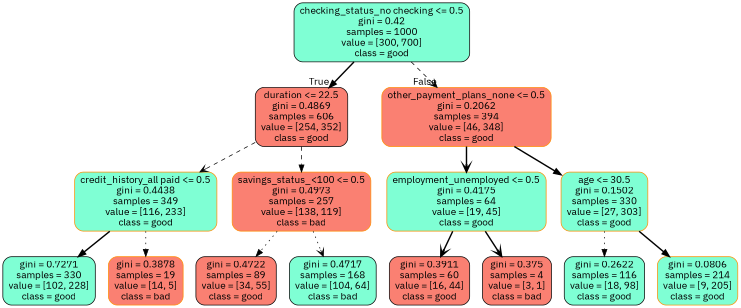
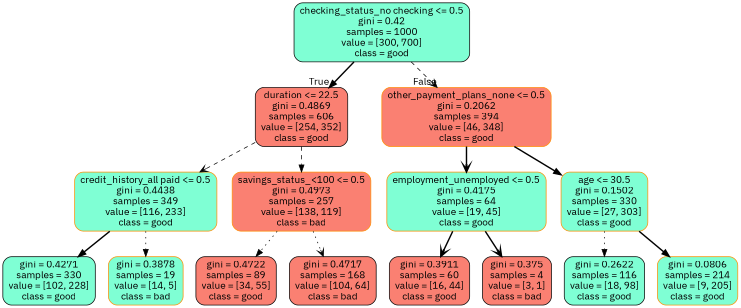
(49, 281) -> (49, 281)
(146, 281) -> (146, 281)
(333, 281) -> (333, 281)
